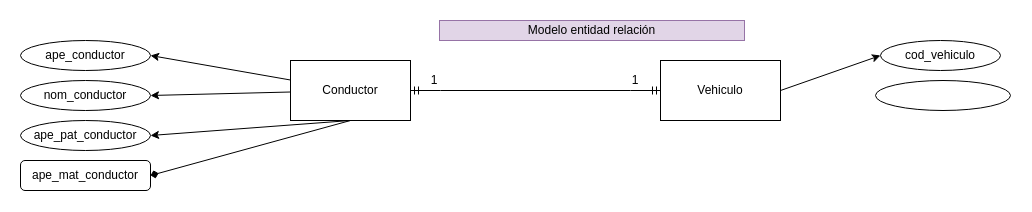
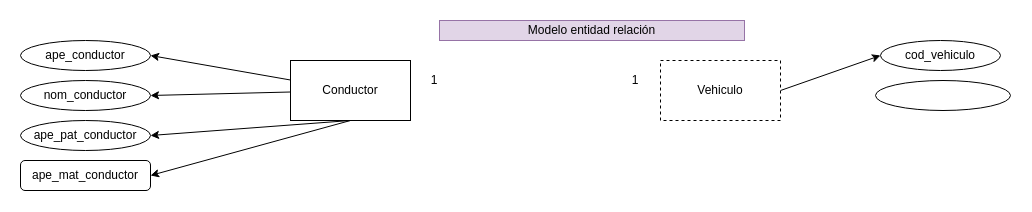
(536, 91) -> none
(721, 91) -> (721, 91)
(159, 173) -> (159, 173)
